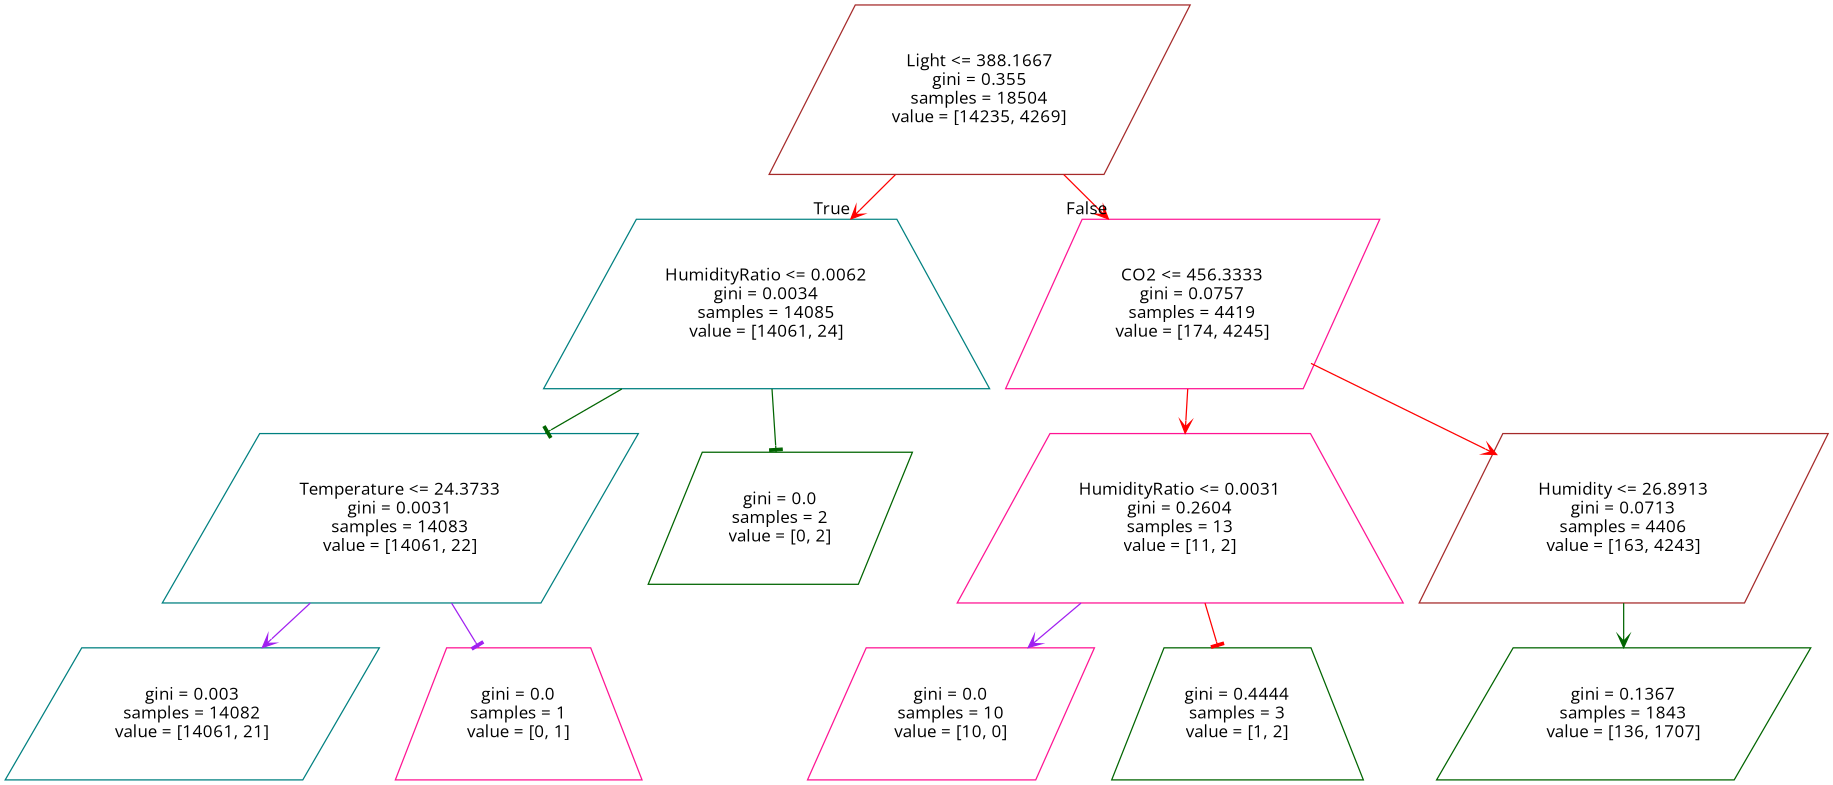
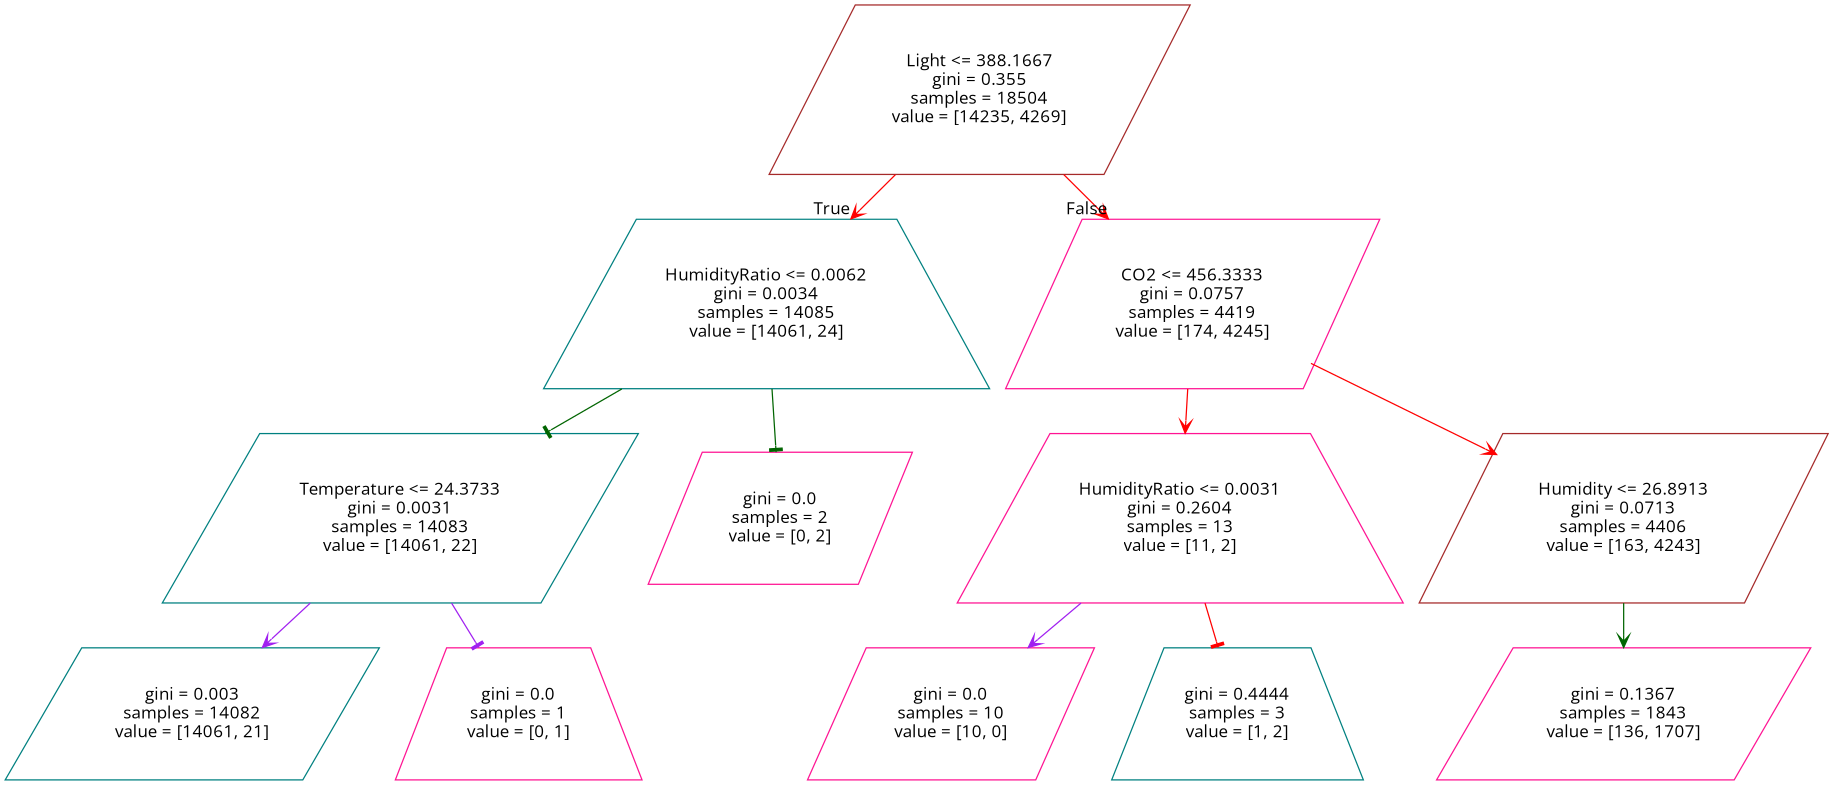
(780, 518) -> (780, 518)
(1238, 714) -> (1238, 714)
(1624, 714) -> (1624, 714)
